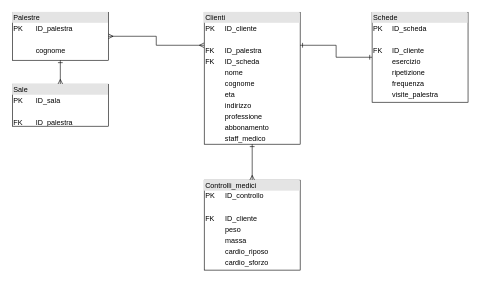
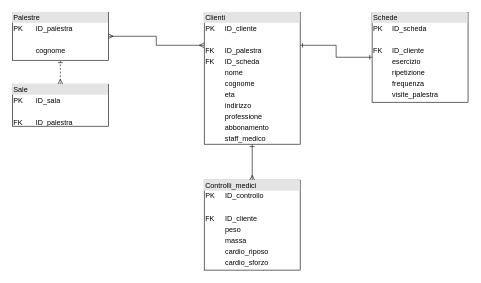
(60, 72) -> (60, 72)
